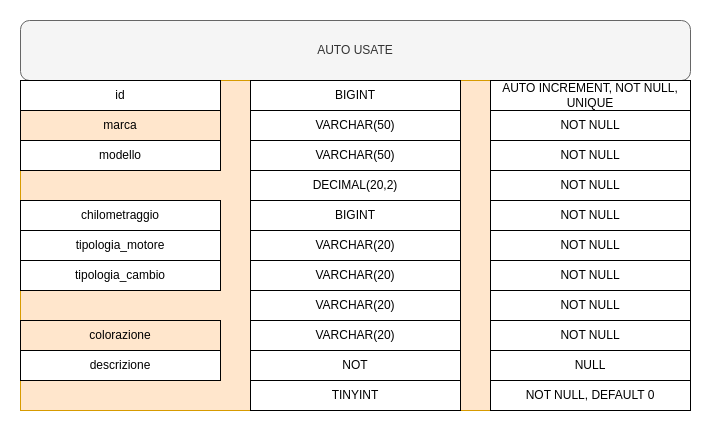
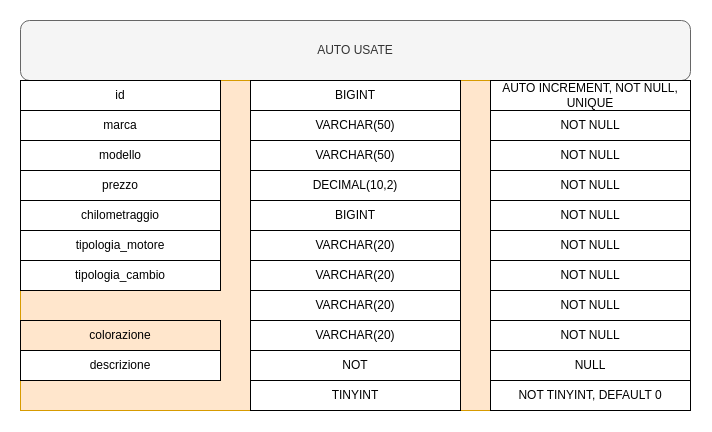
(121, 126) -> (121, 126)
none -> (121, 186)
(356, 186) -> (356, 186)
(591, 396) -> (591, 396)
